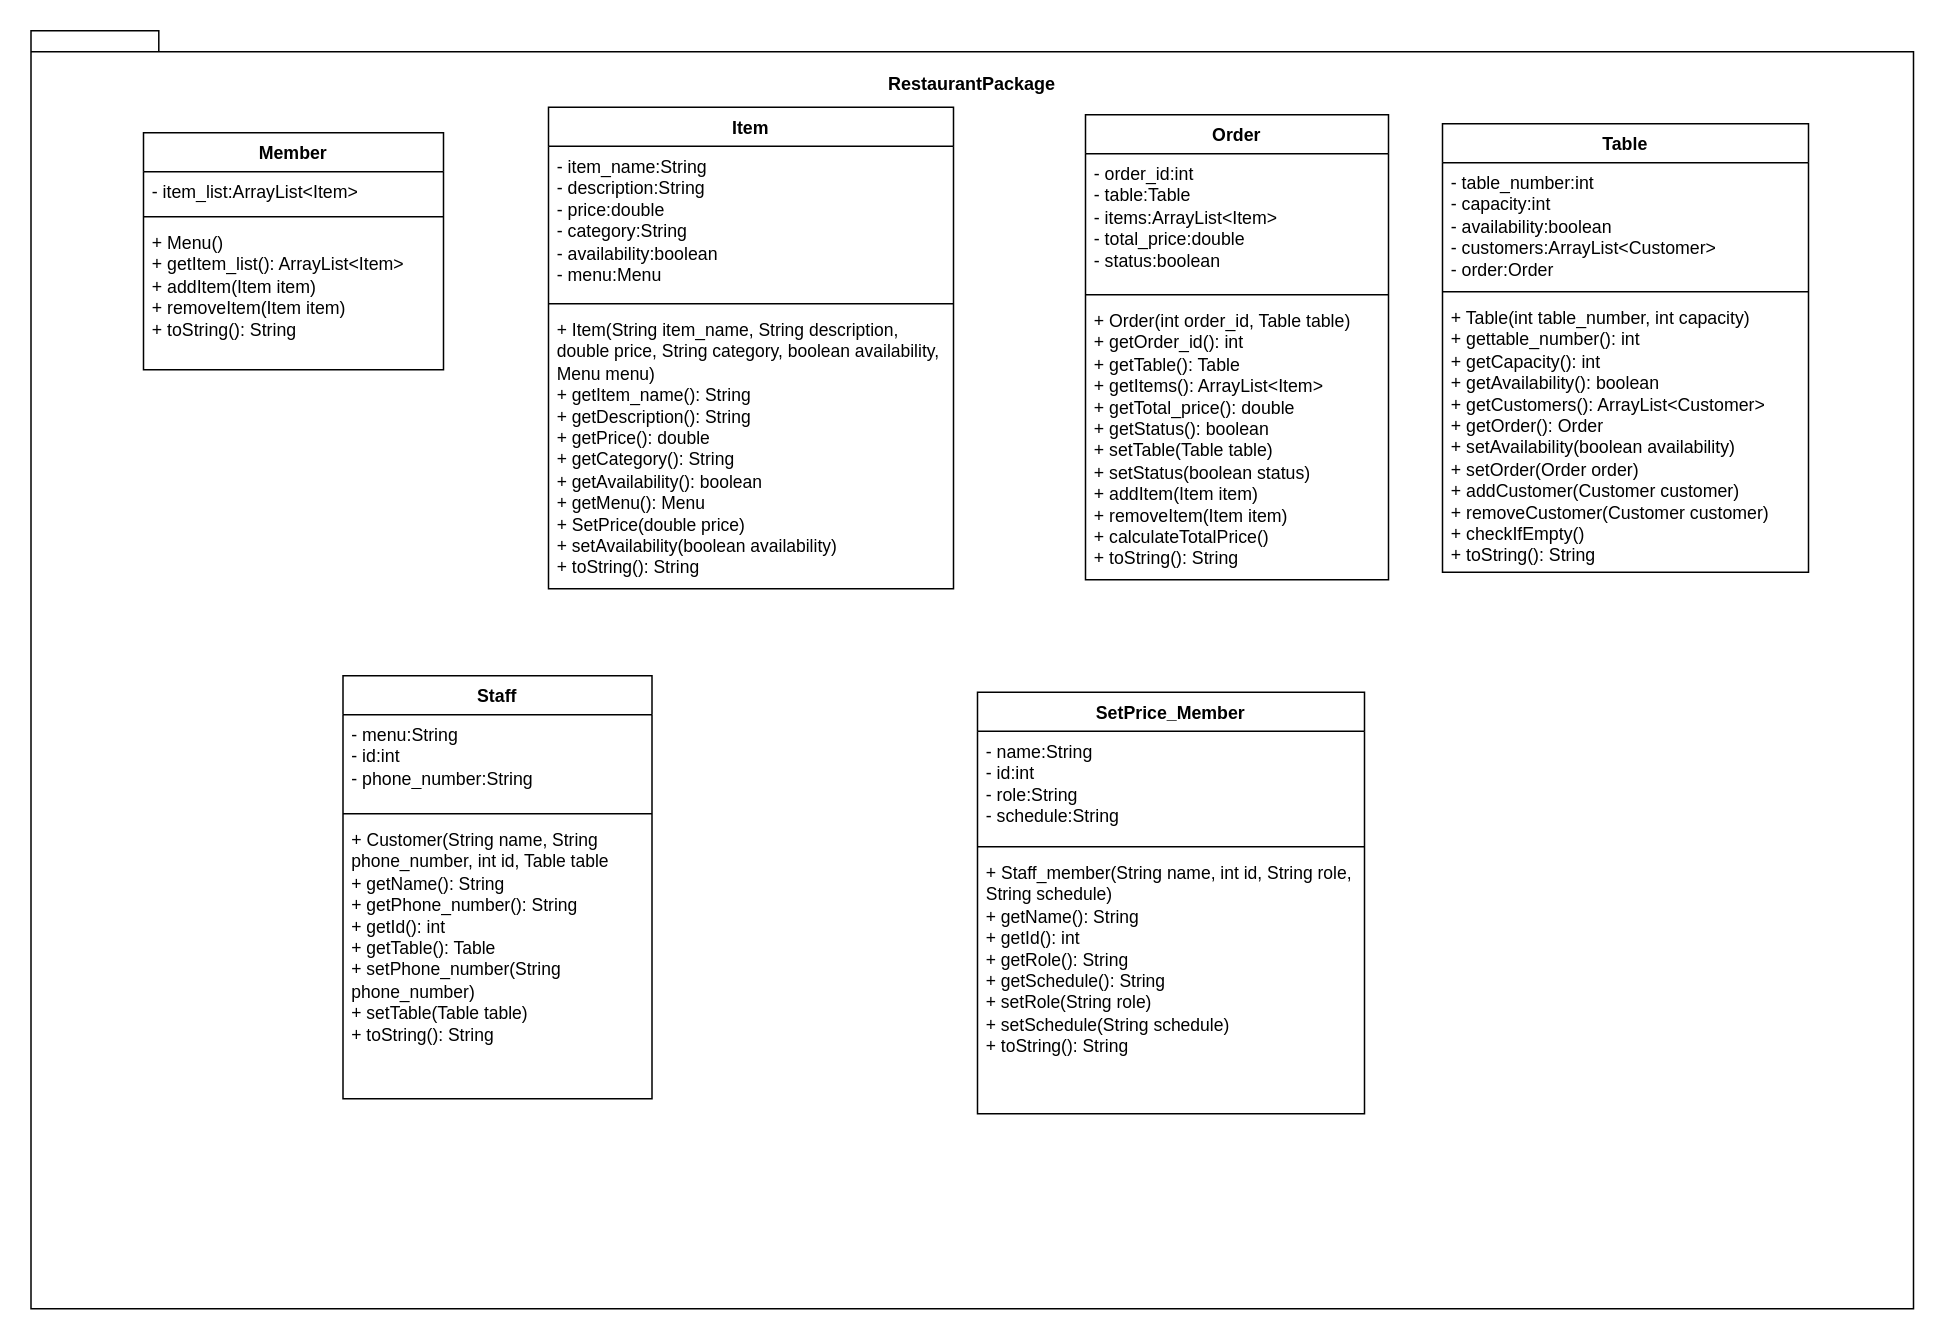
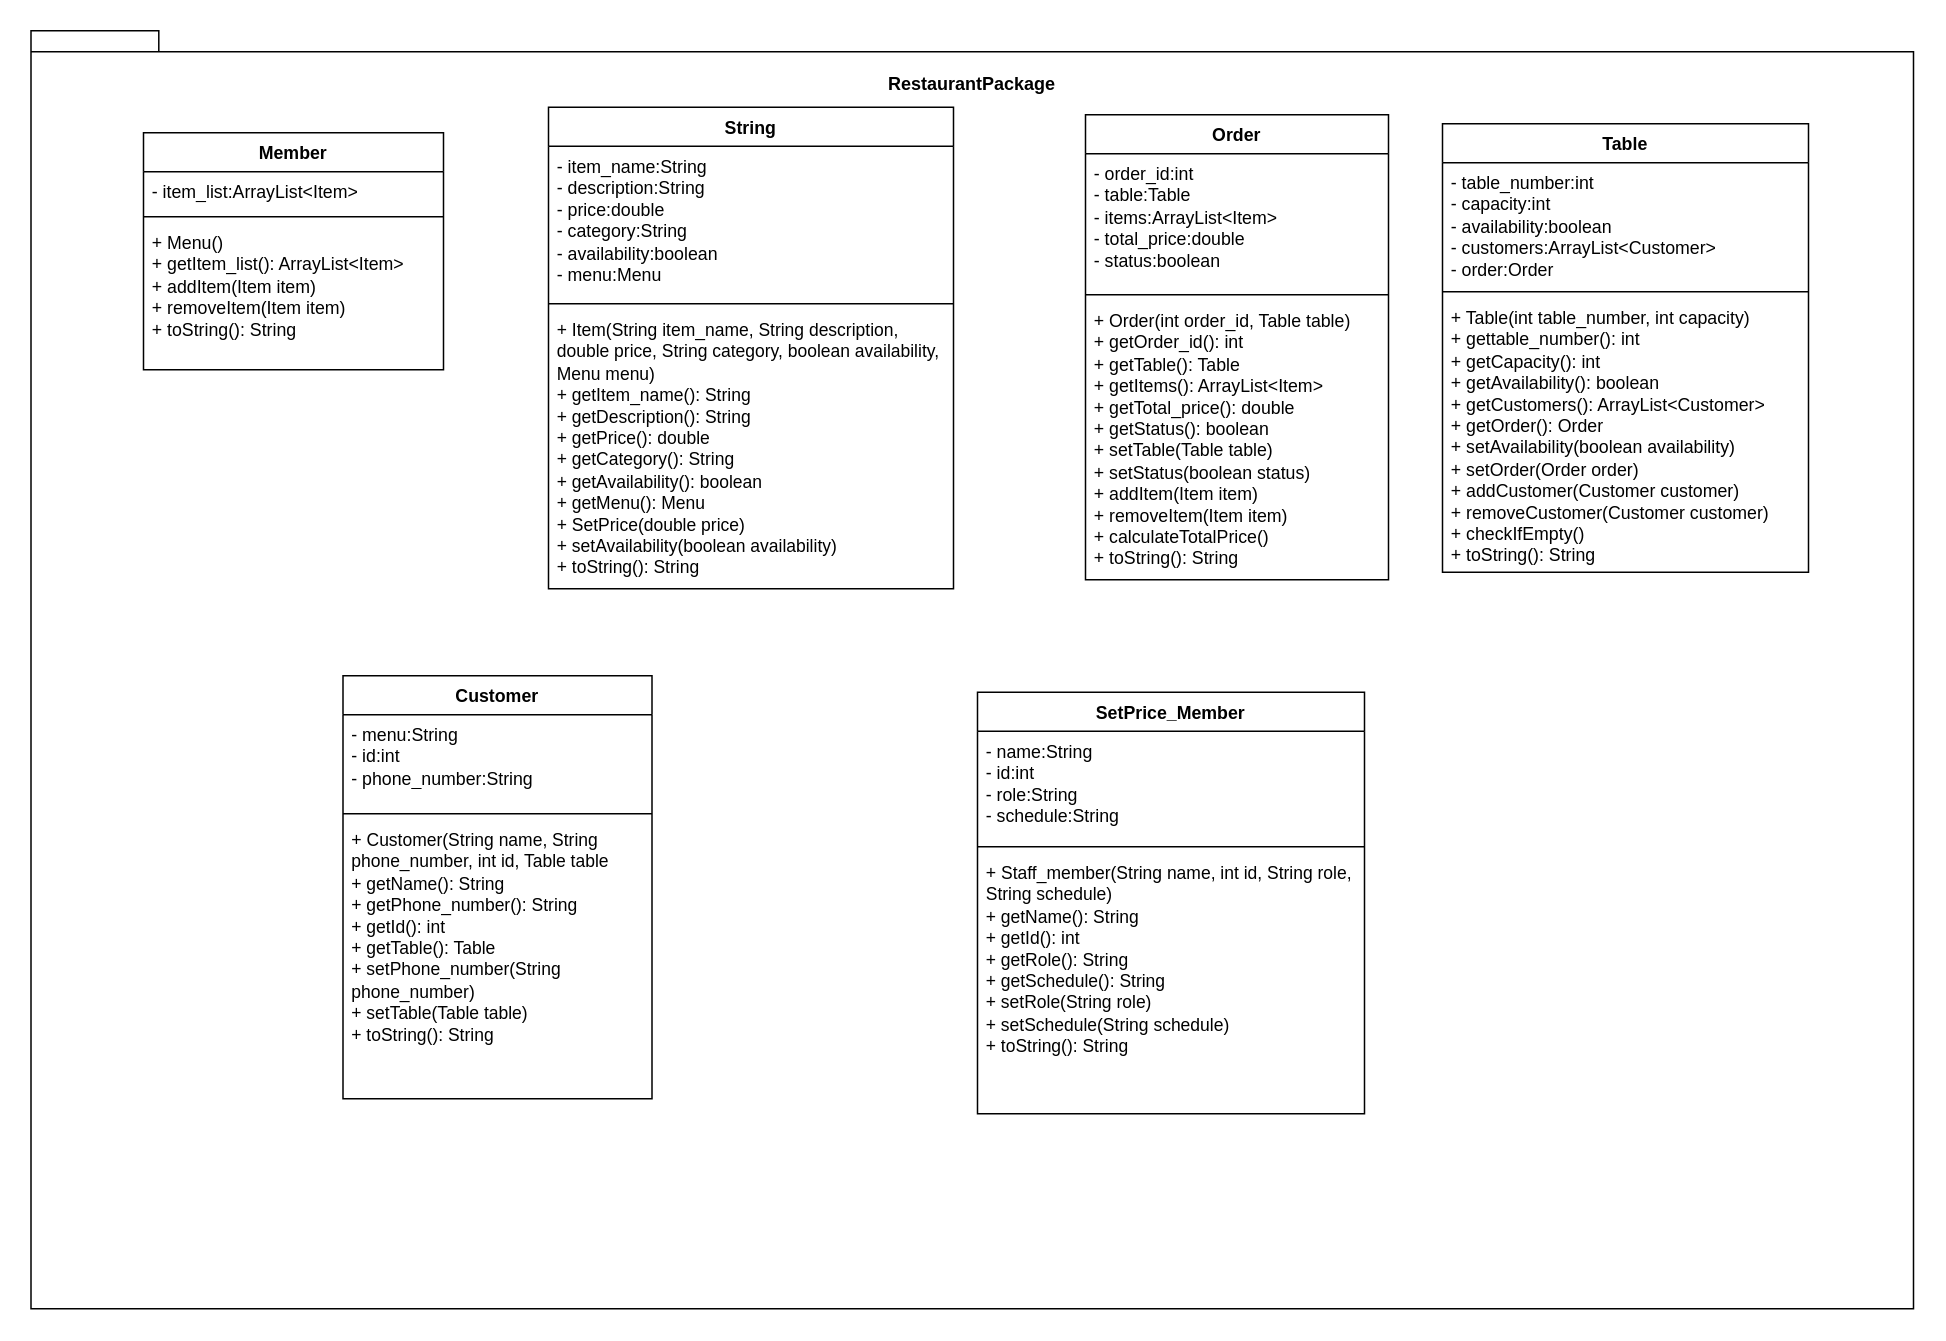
(751, 129) -> (751, 129)
(497, 697) -> (497, 697)
